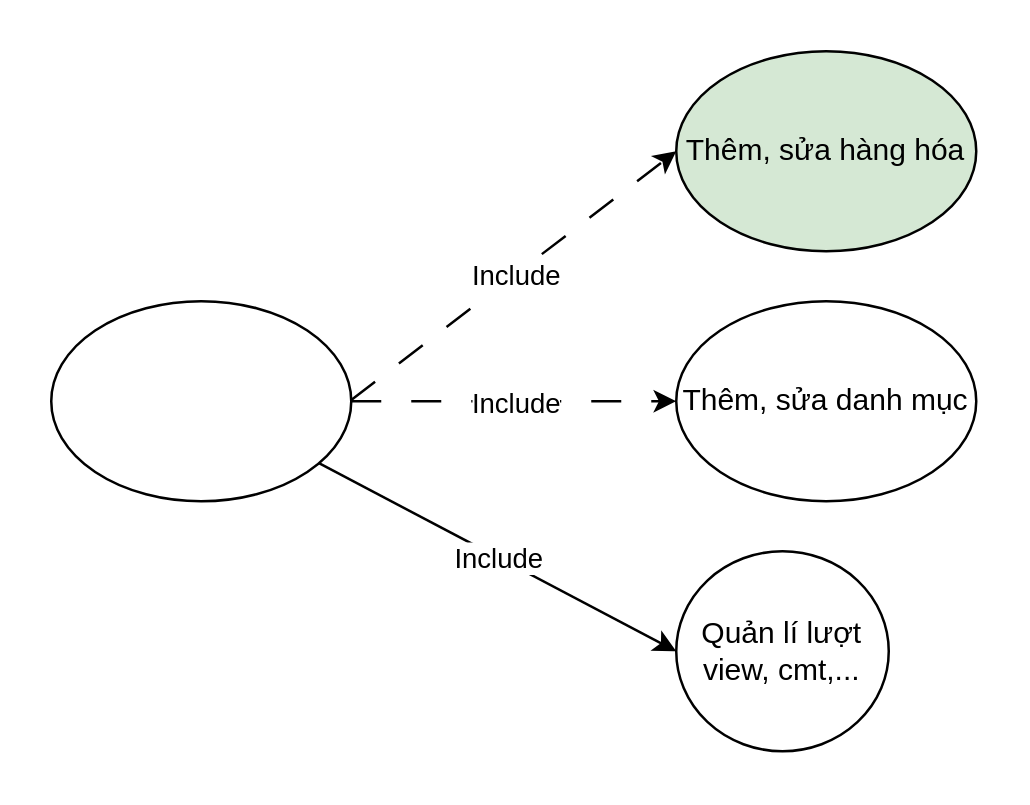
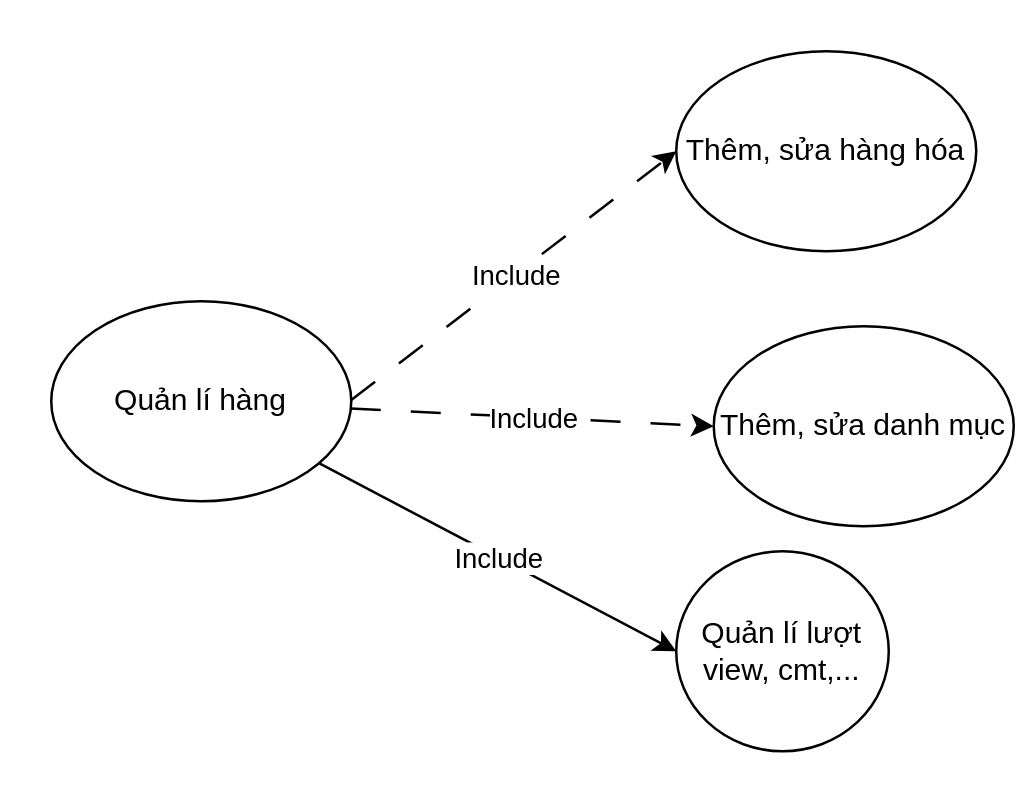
(826, 151) -> (826, 151)
none -> (201, 401)
(826, 401) -> (864, 426)
